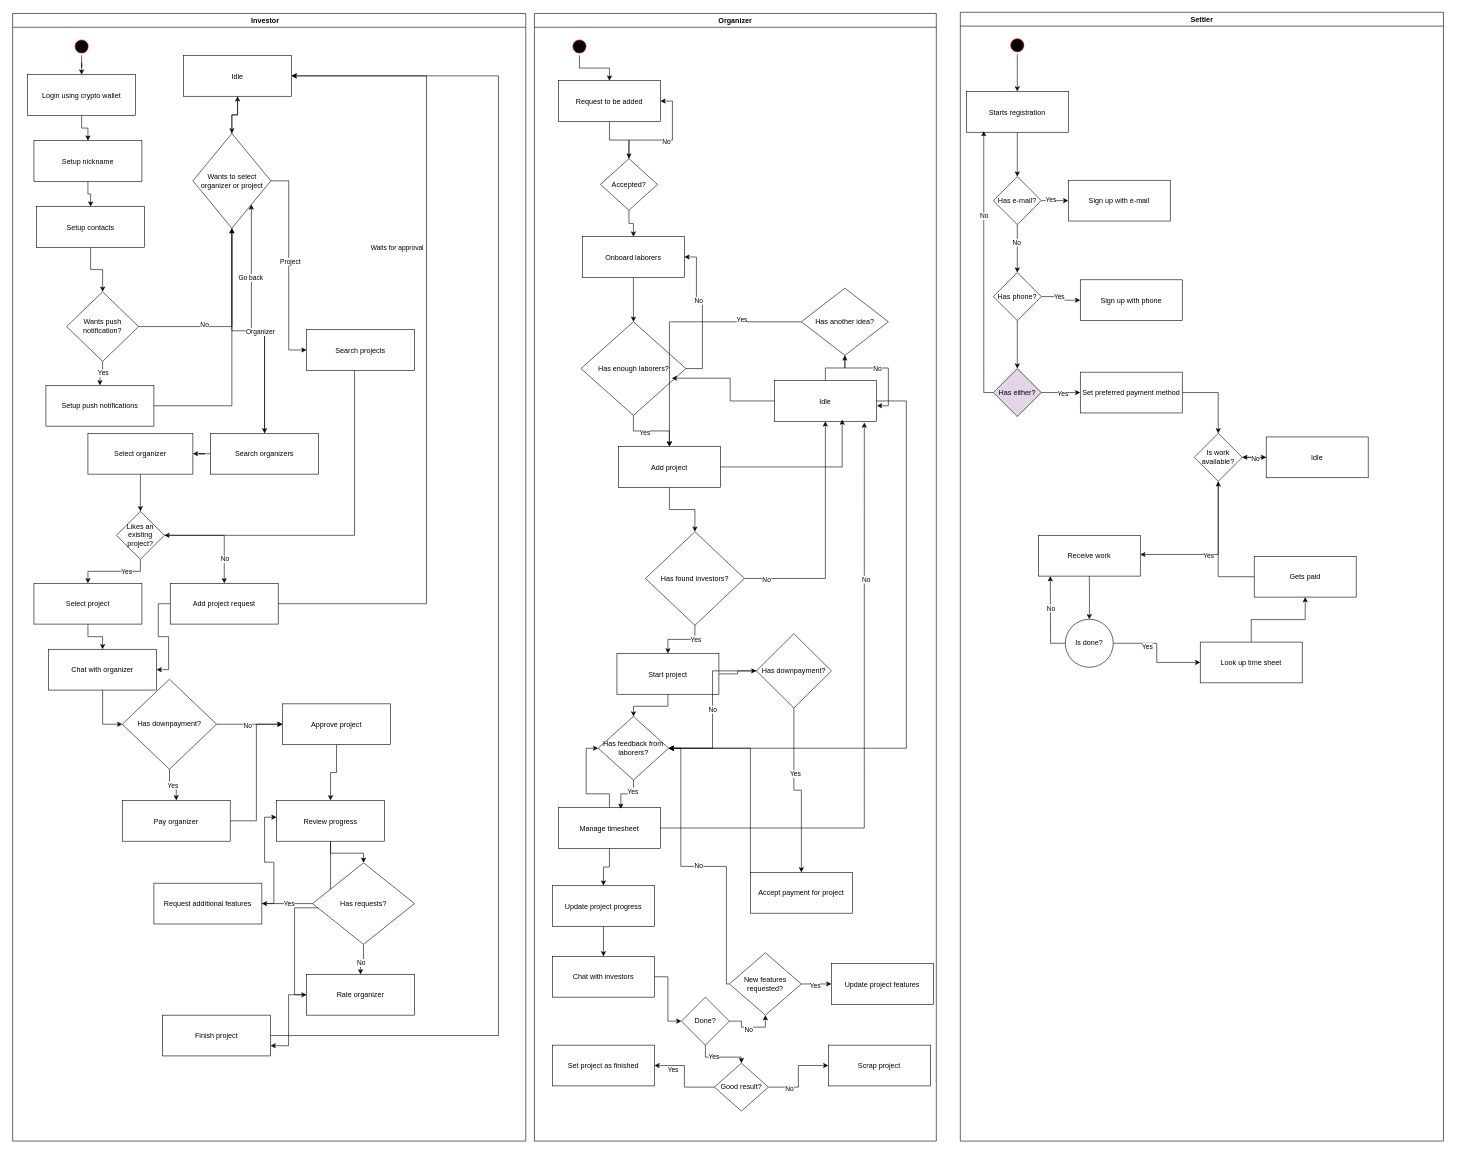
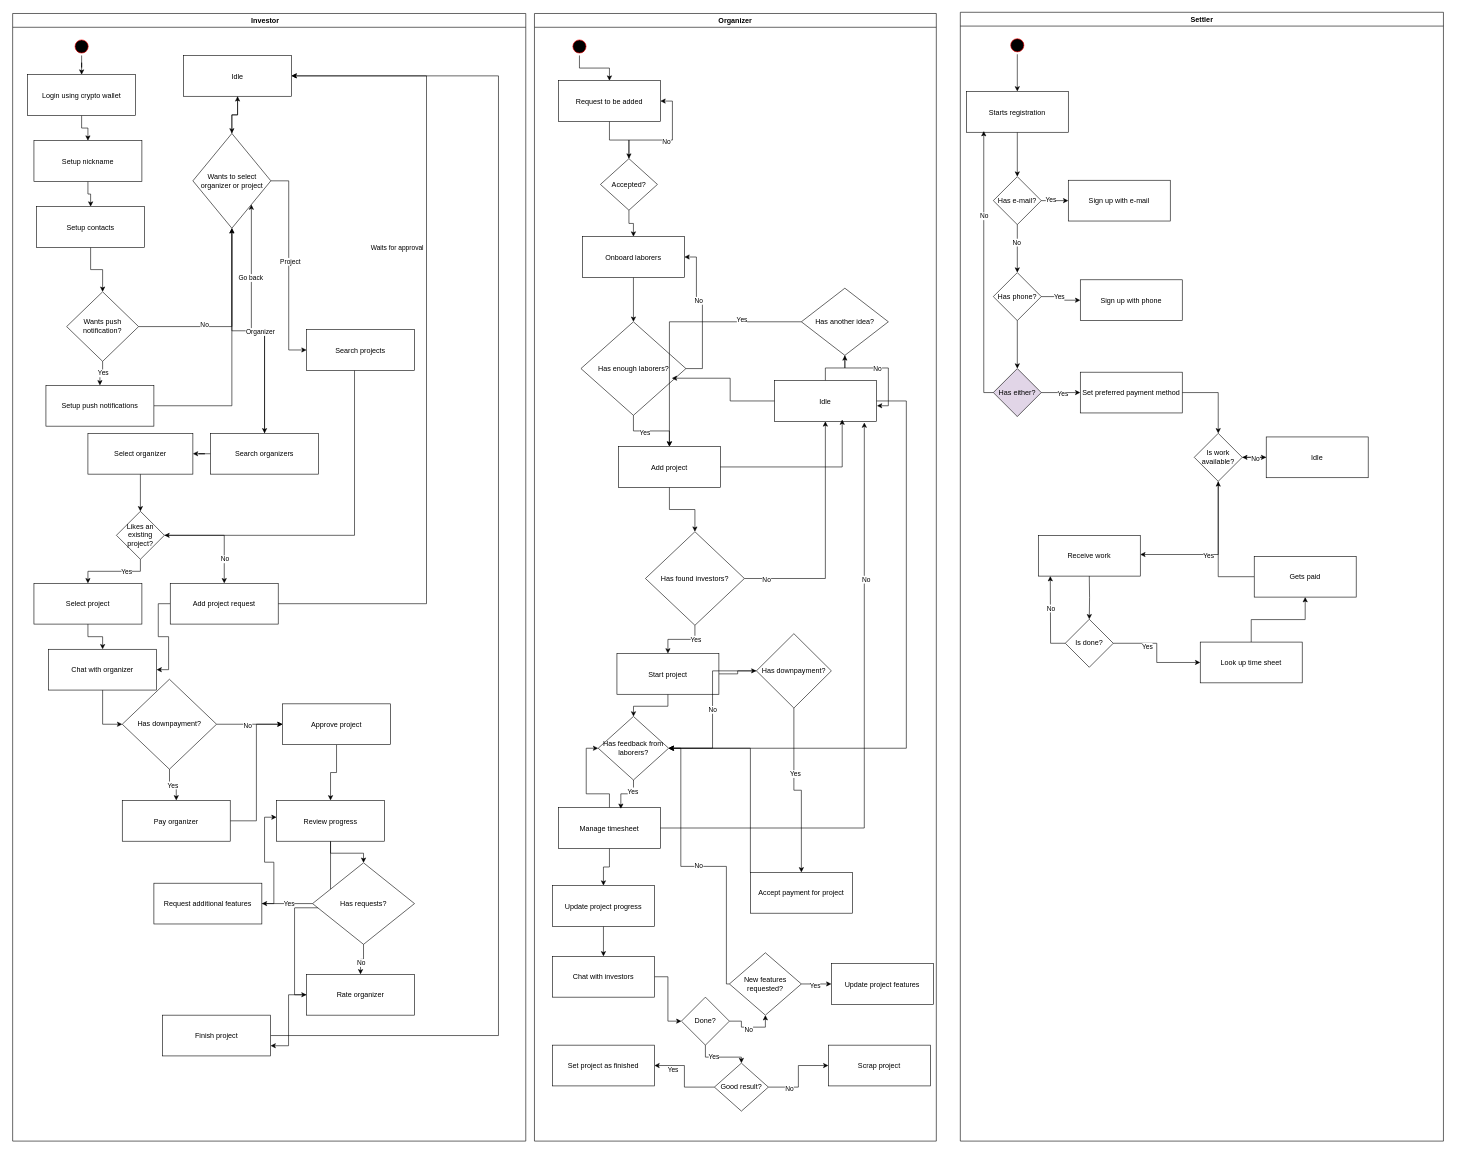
(1089, 644) -> (1089, 644)
